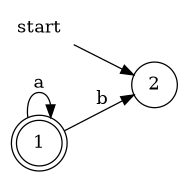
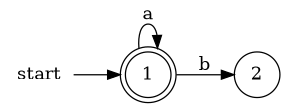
(98, 57) -> (90, 75)
